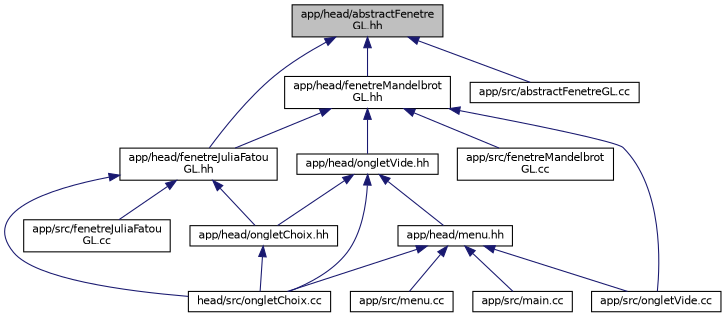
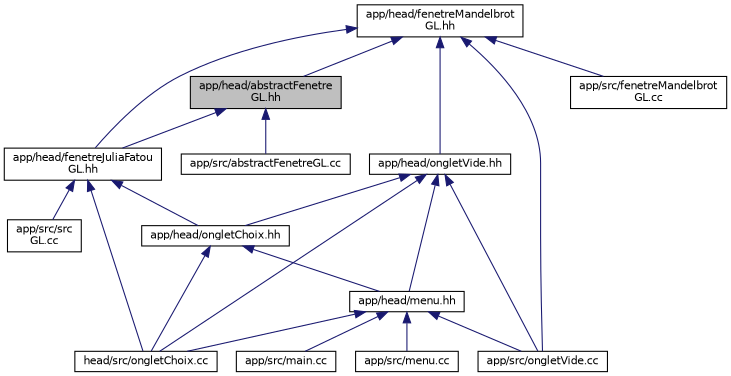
(368, 62) -> (348, 59)
(97, 236) -> (44, 236)
none -> (494, 268)
none -> (316, 270)
